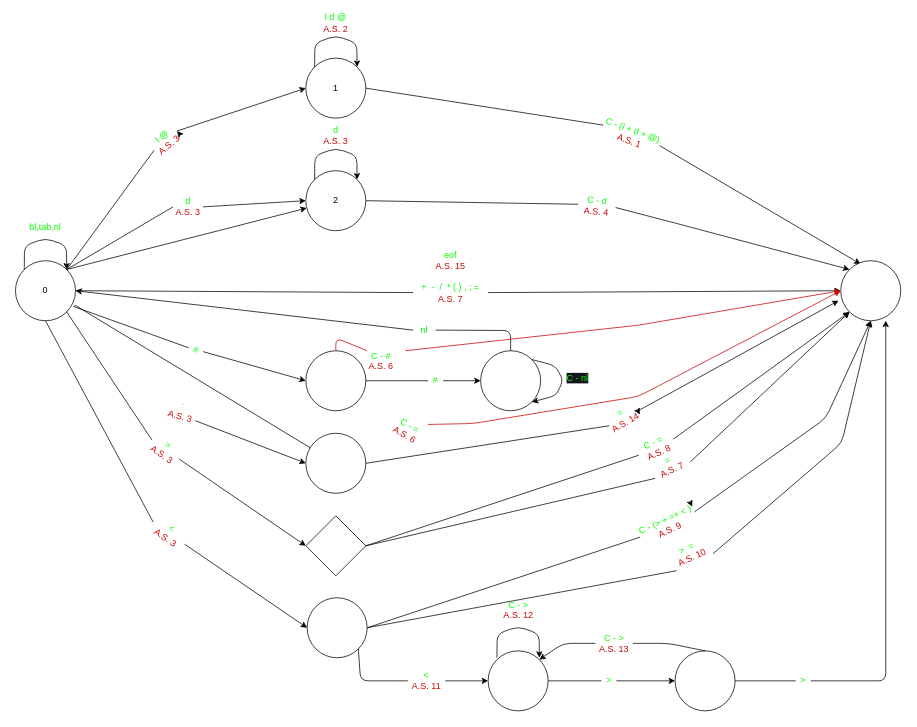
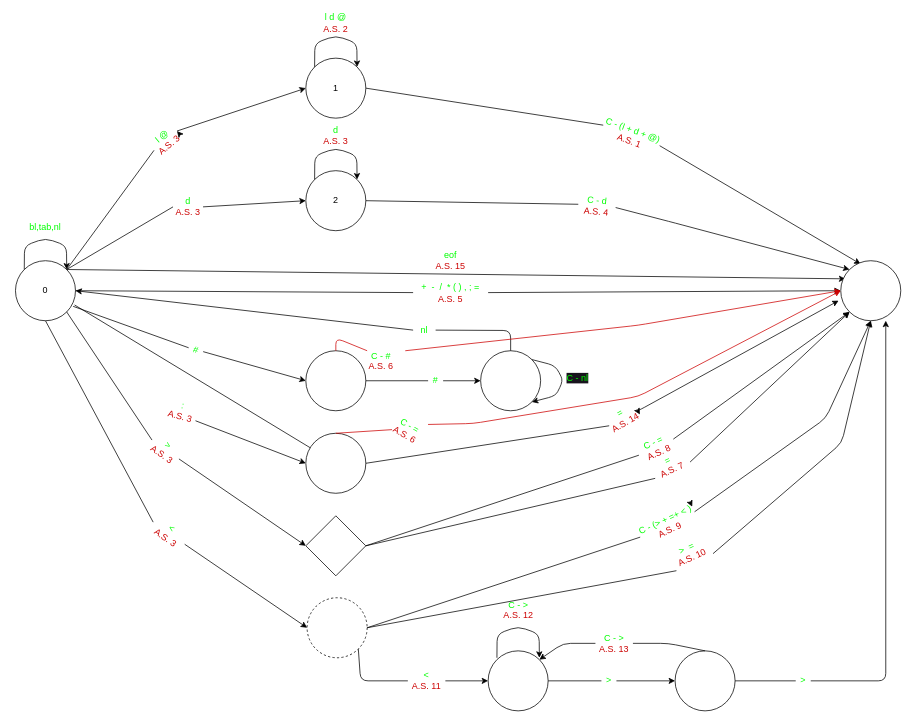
(185, 239) -> (149, 270)
(450, 293) -> (450, 293)
none -> (365, 431)
(337, 628) -> (337, 628)
